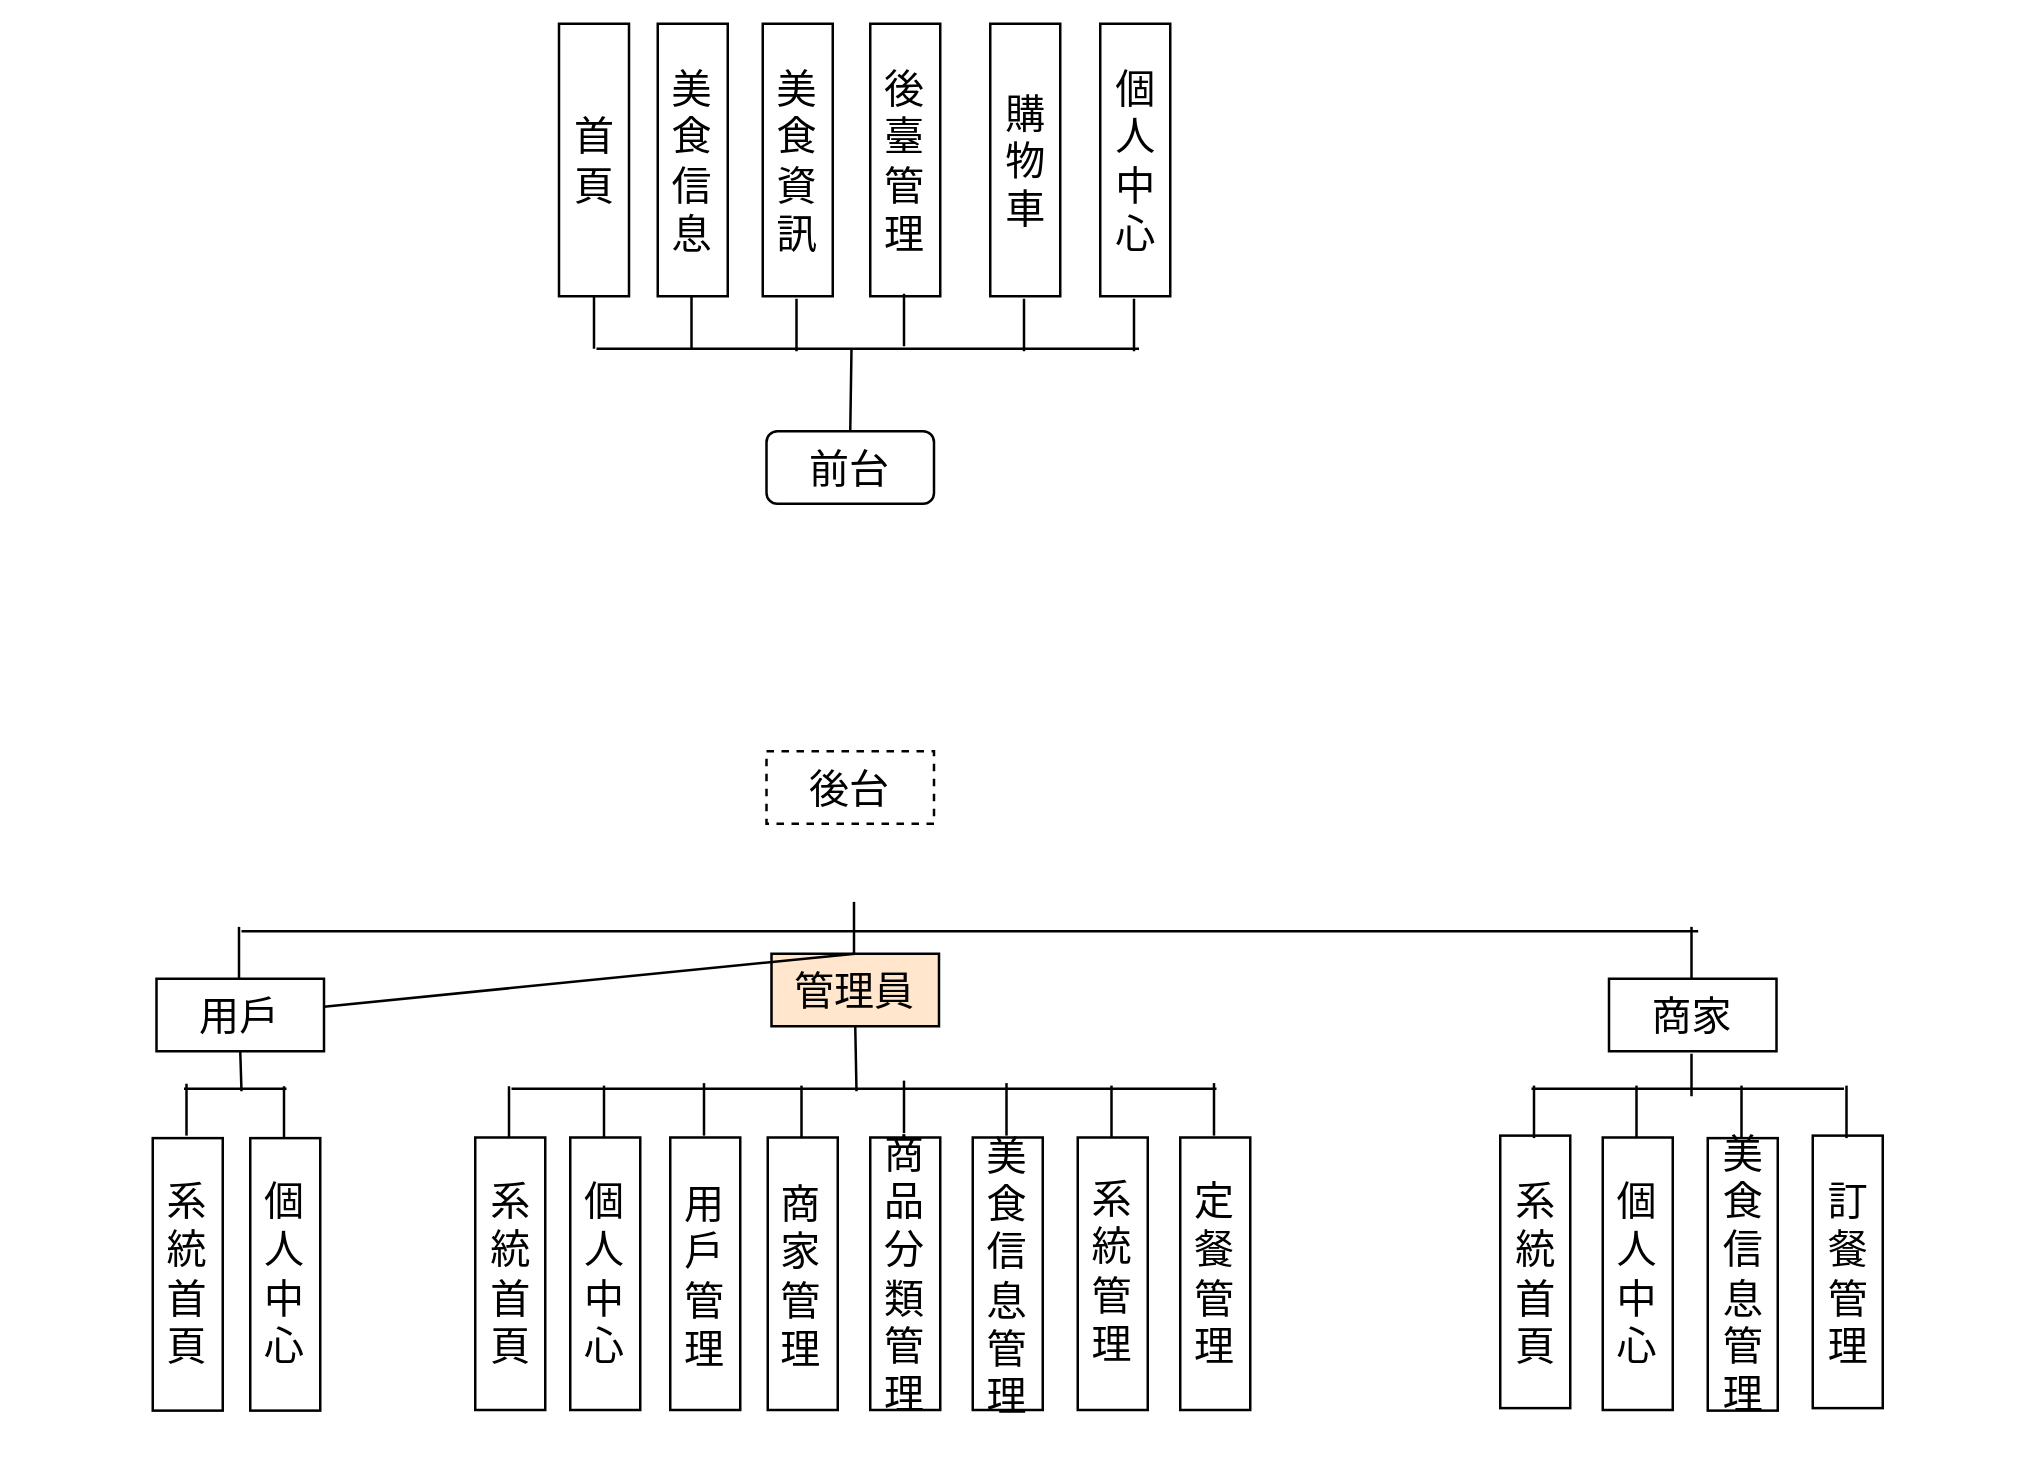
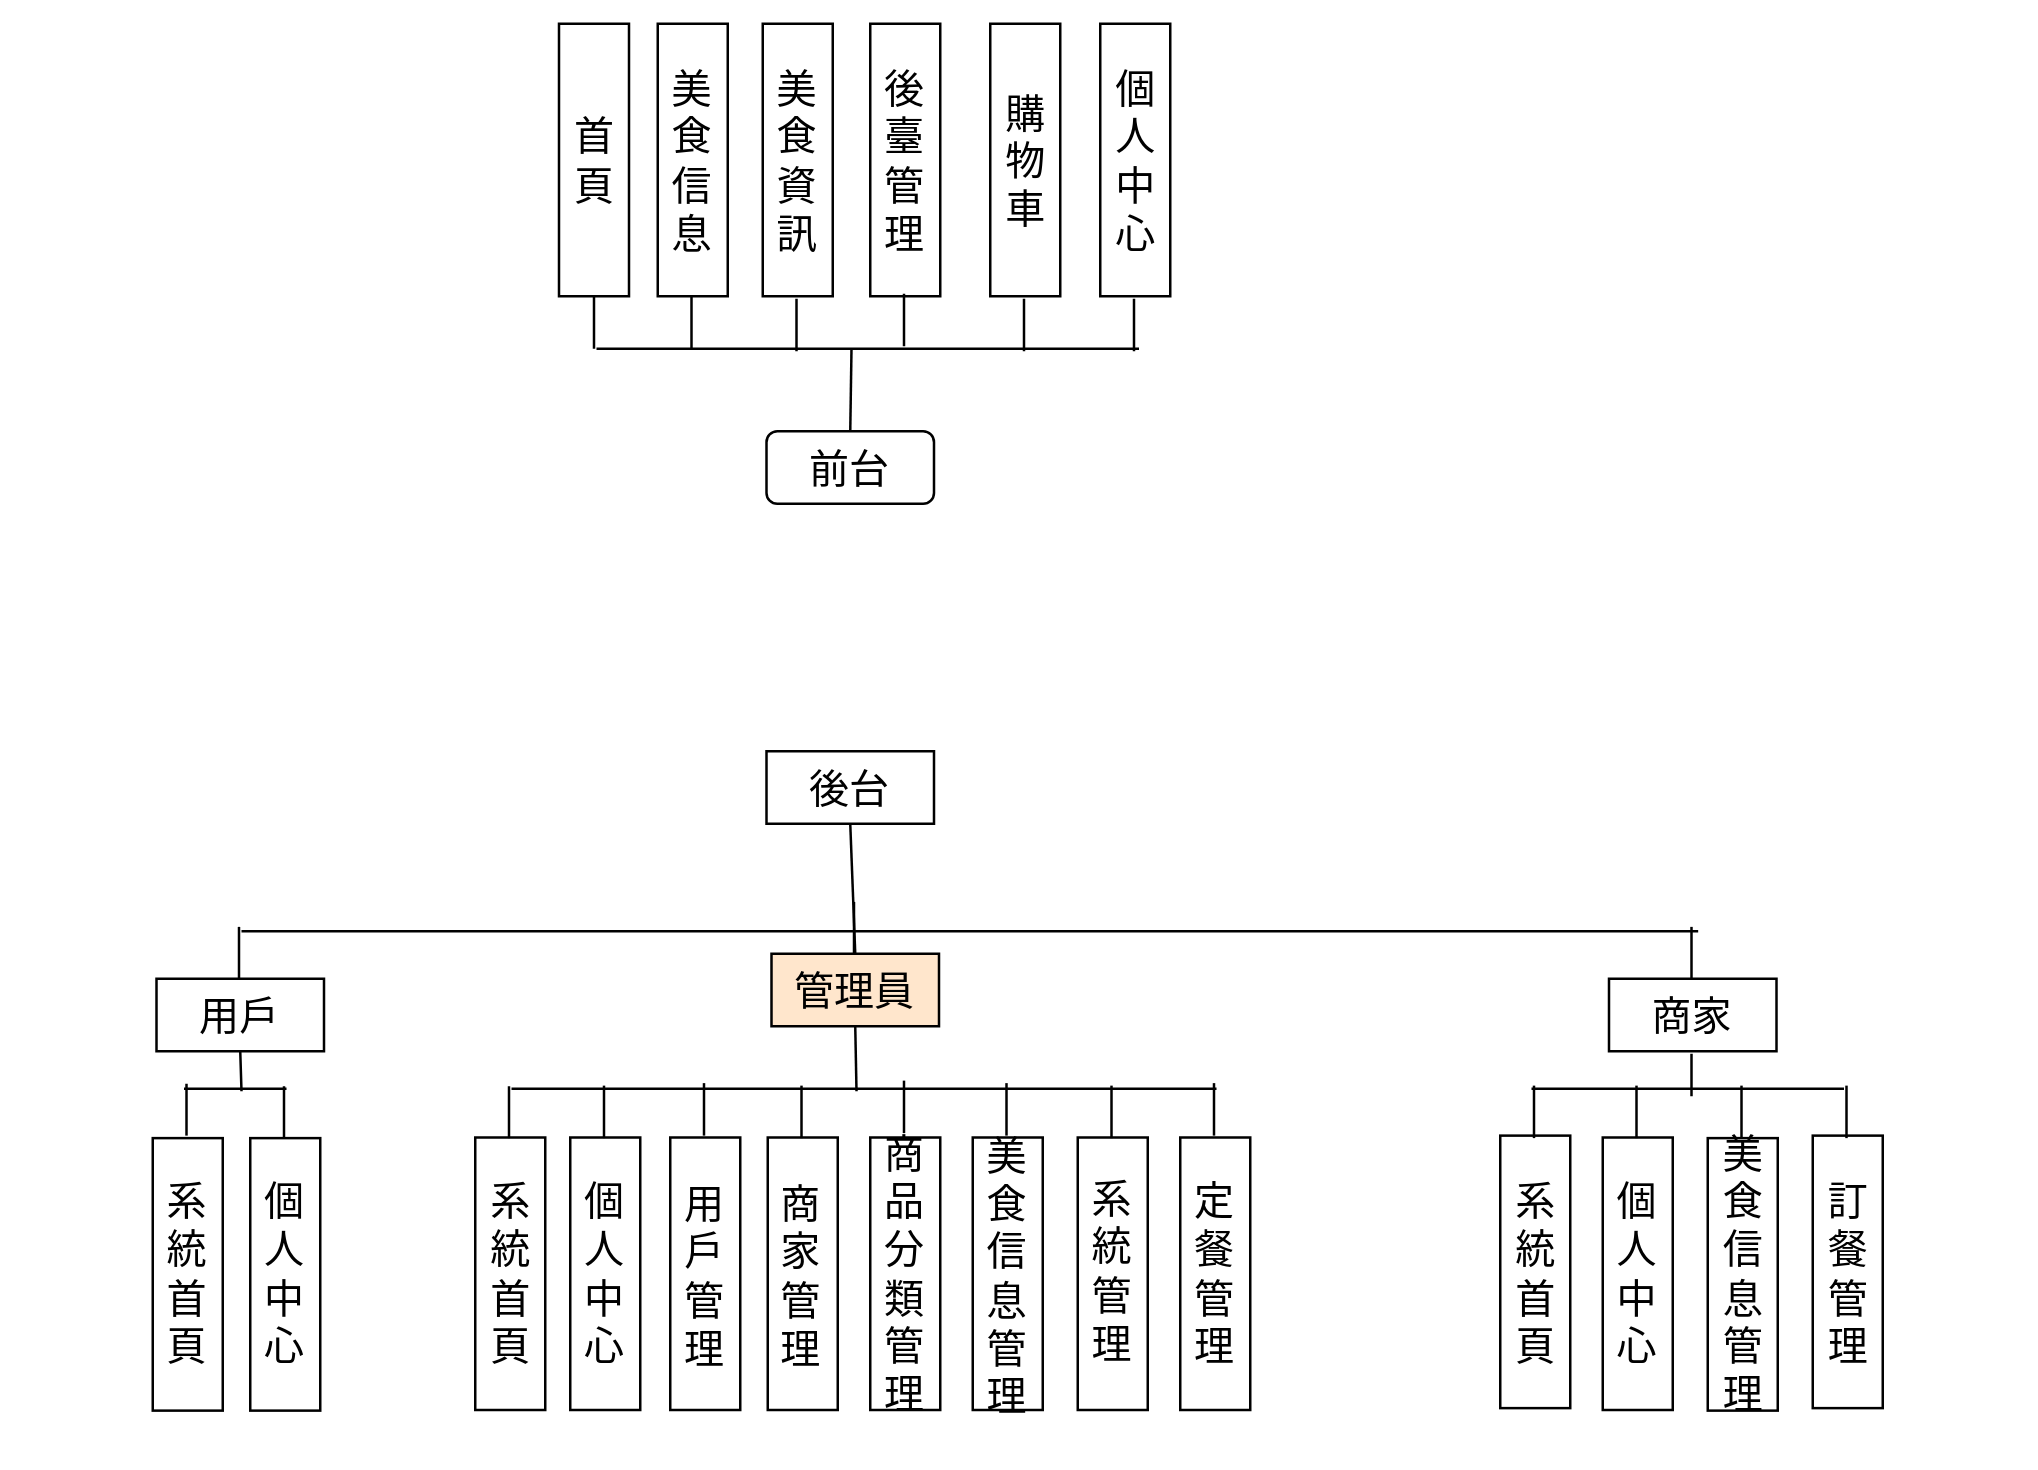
(850, 788) -> (850, 788)
(587, 980) -> (851, 862)
